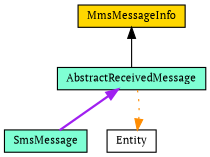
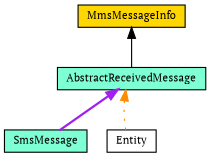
(139, 104) -> (124, 116)
